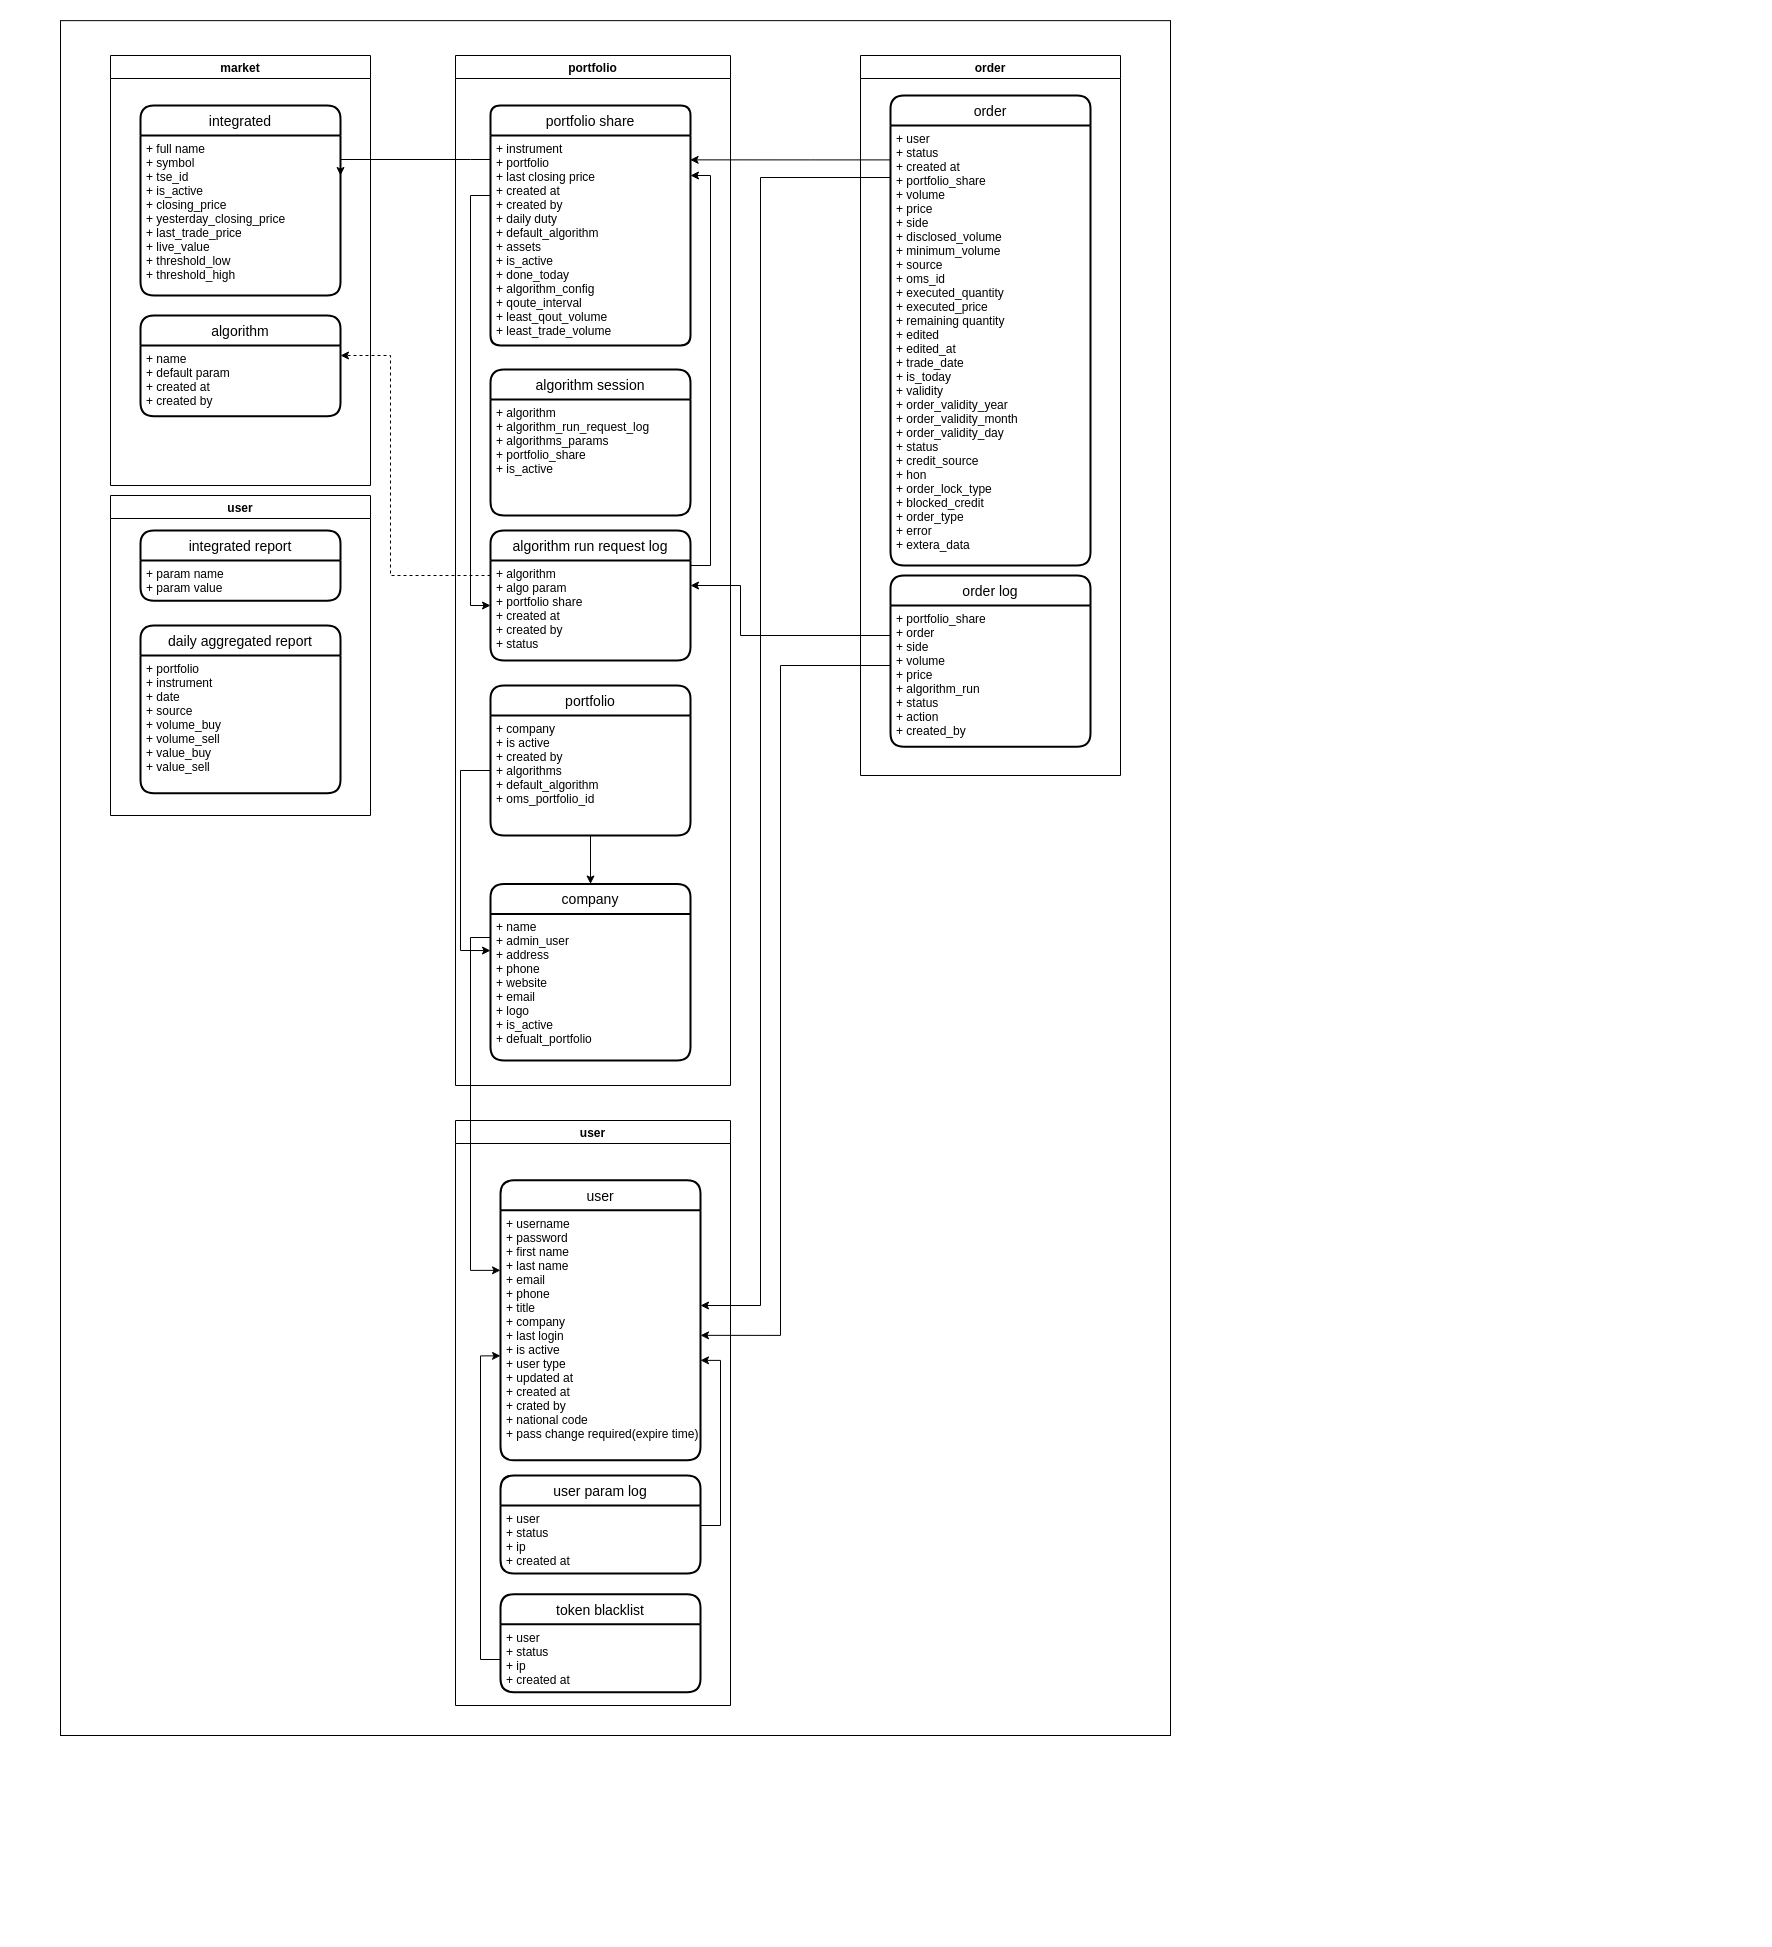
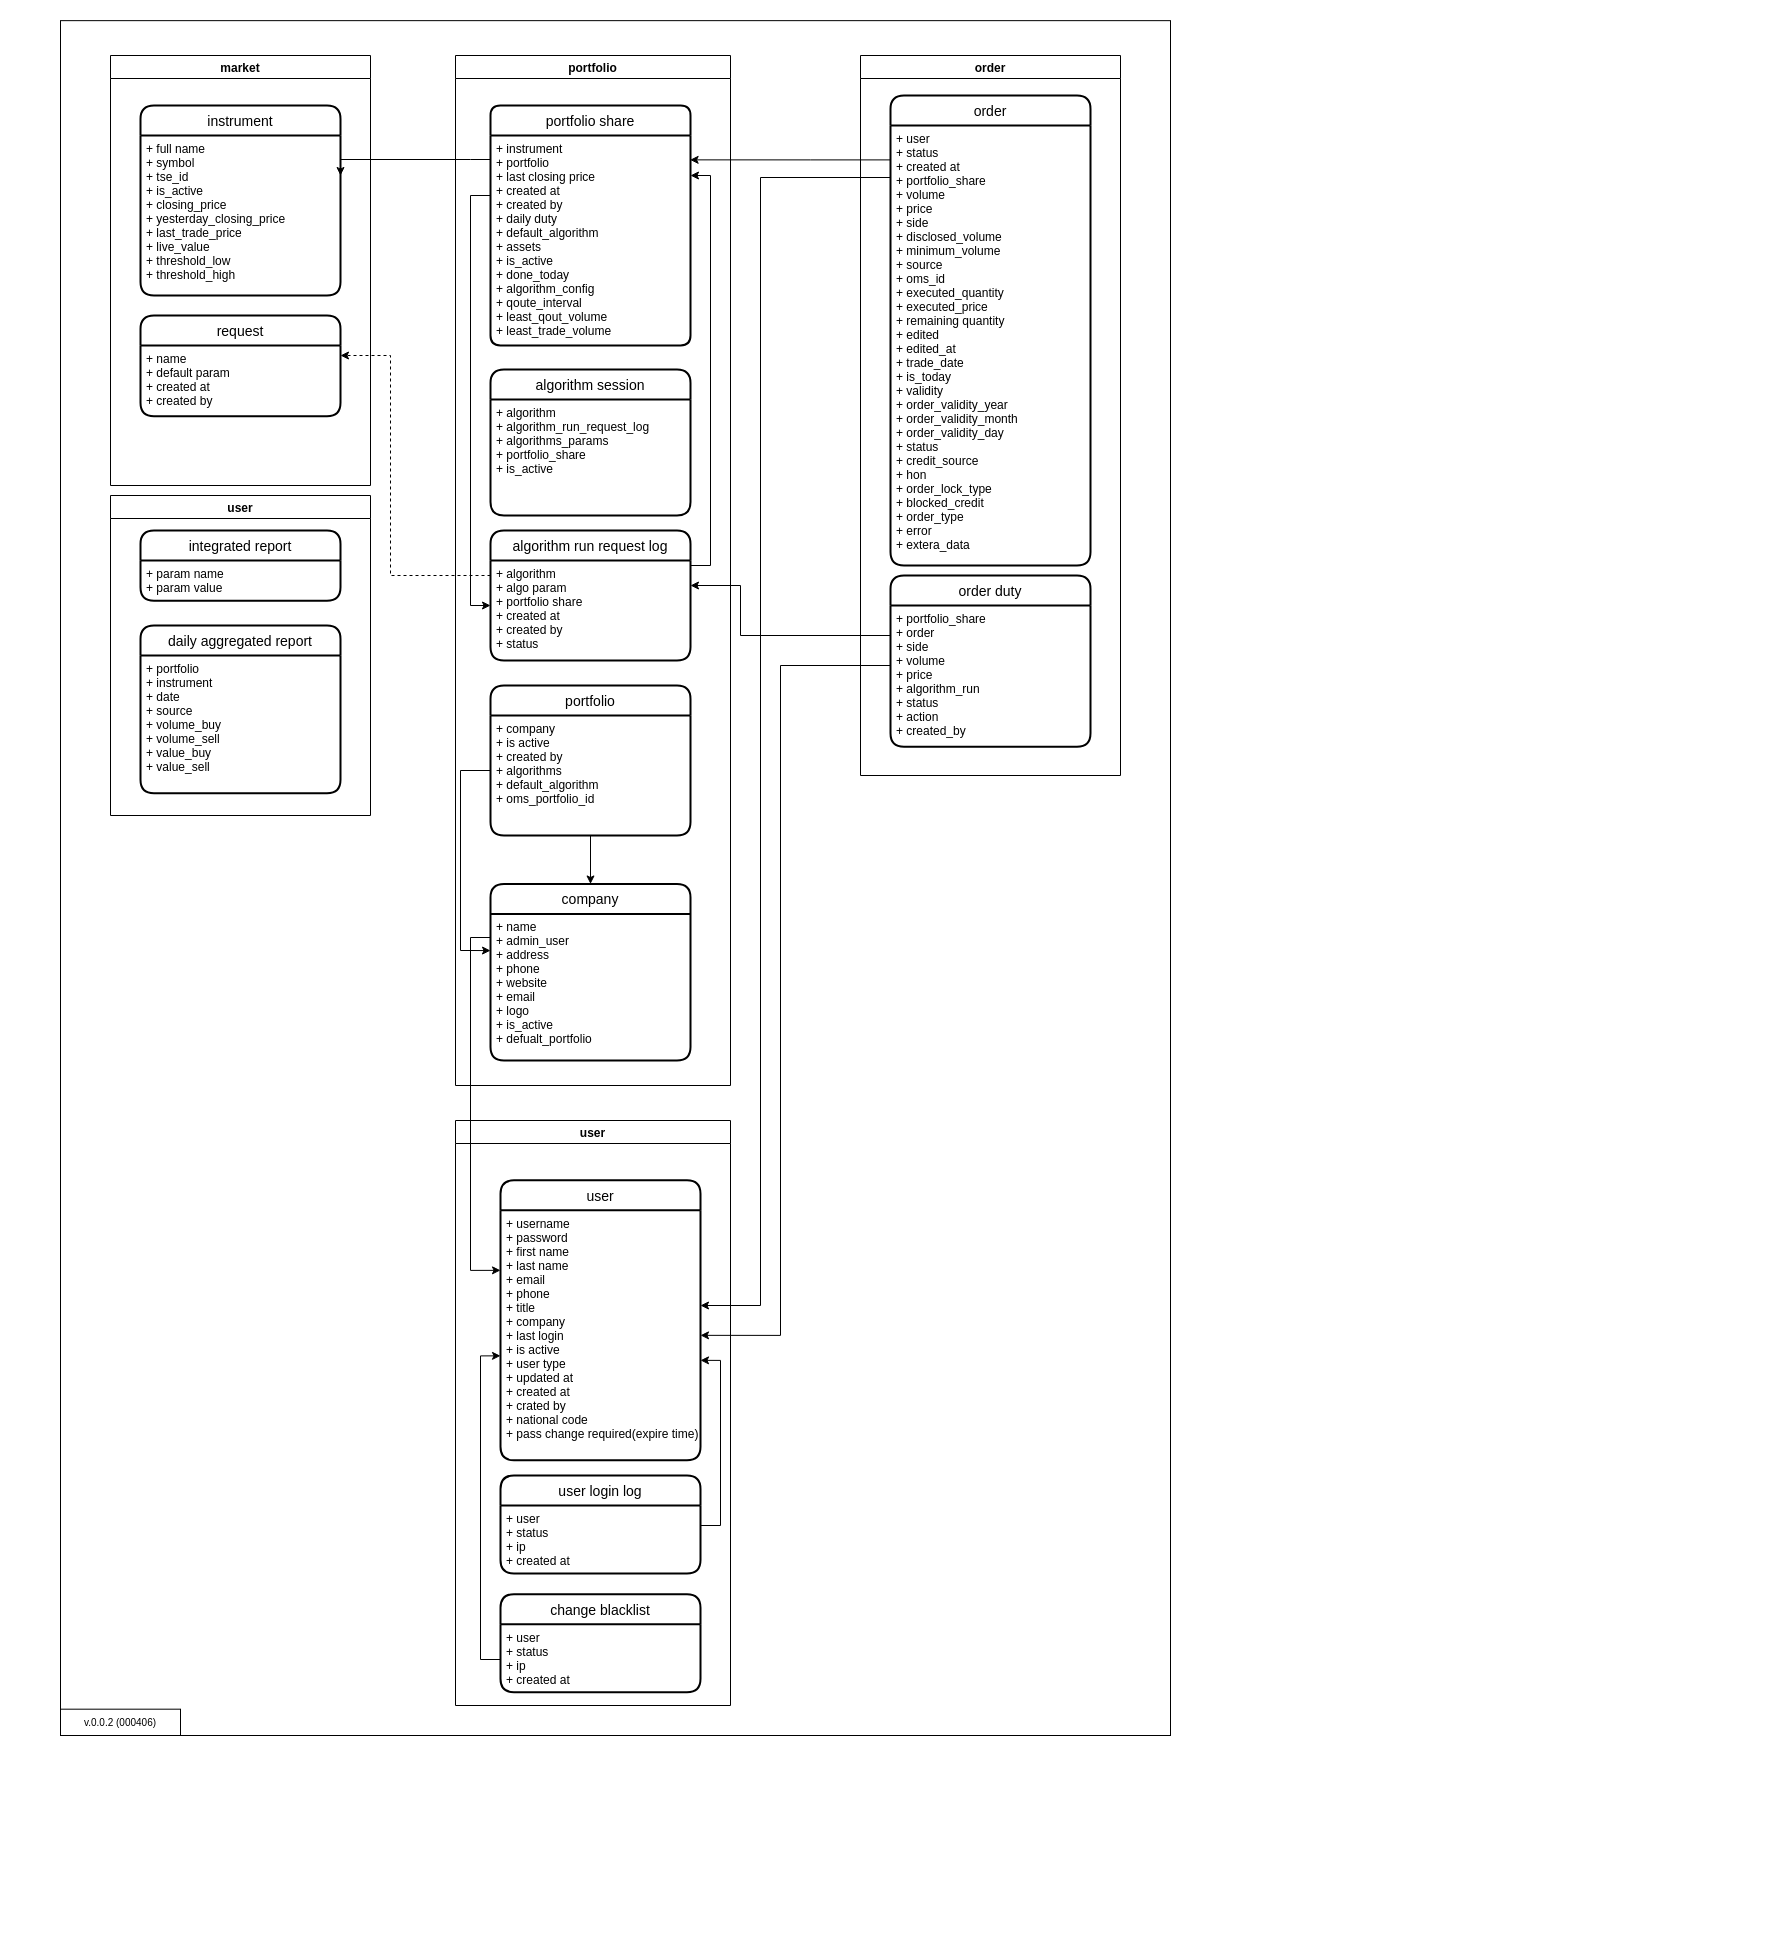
(240, 121) -> (240, 121)
(240, 331) -> (240, 331)
(990, 591) -> (990, 591)
(600, 1491) -> (600, 1491)
(600, 1610) -> (600, 1610)
none -> (121, 1722)
